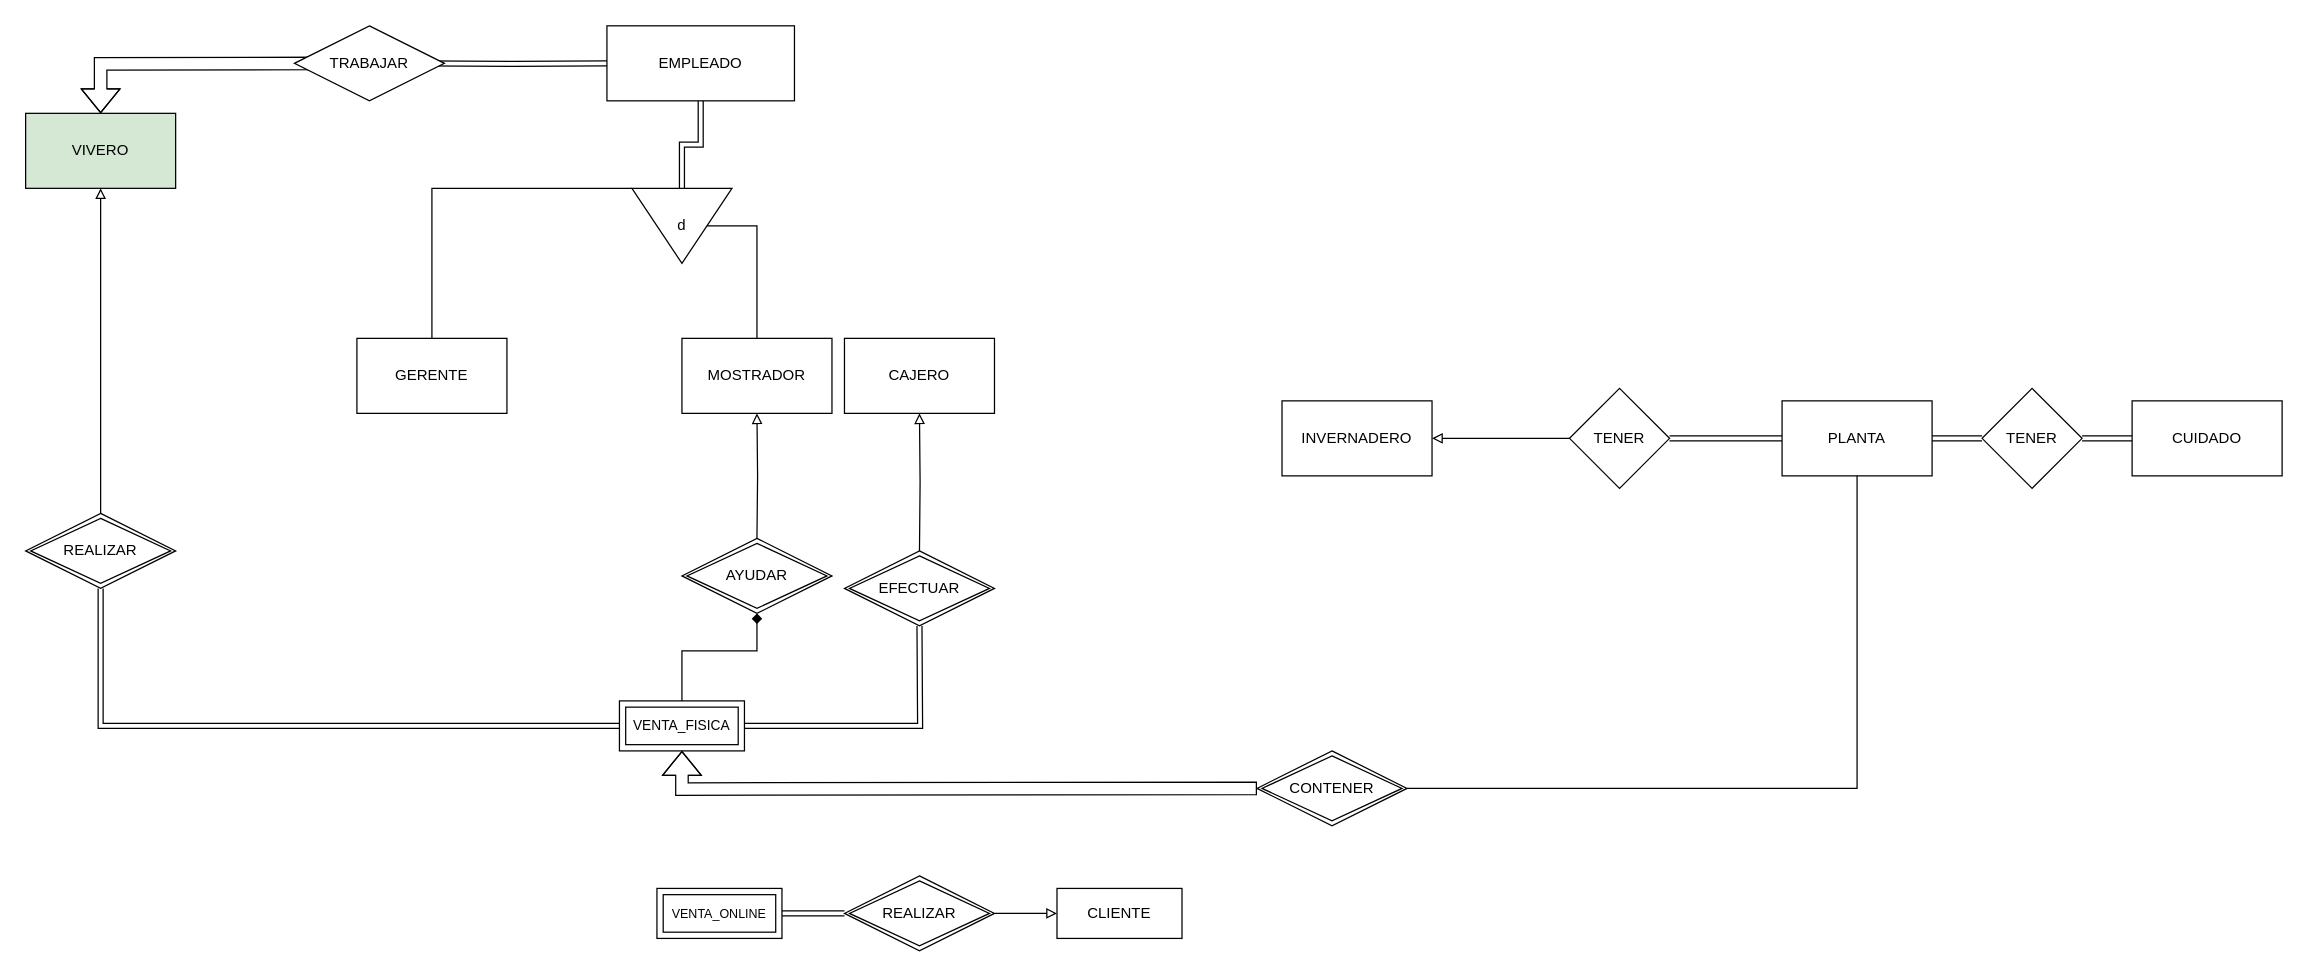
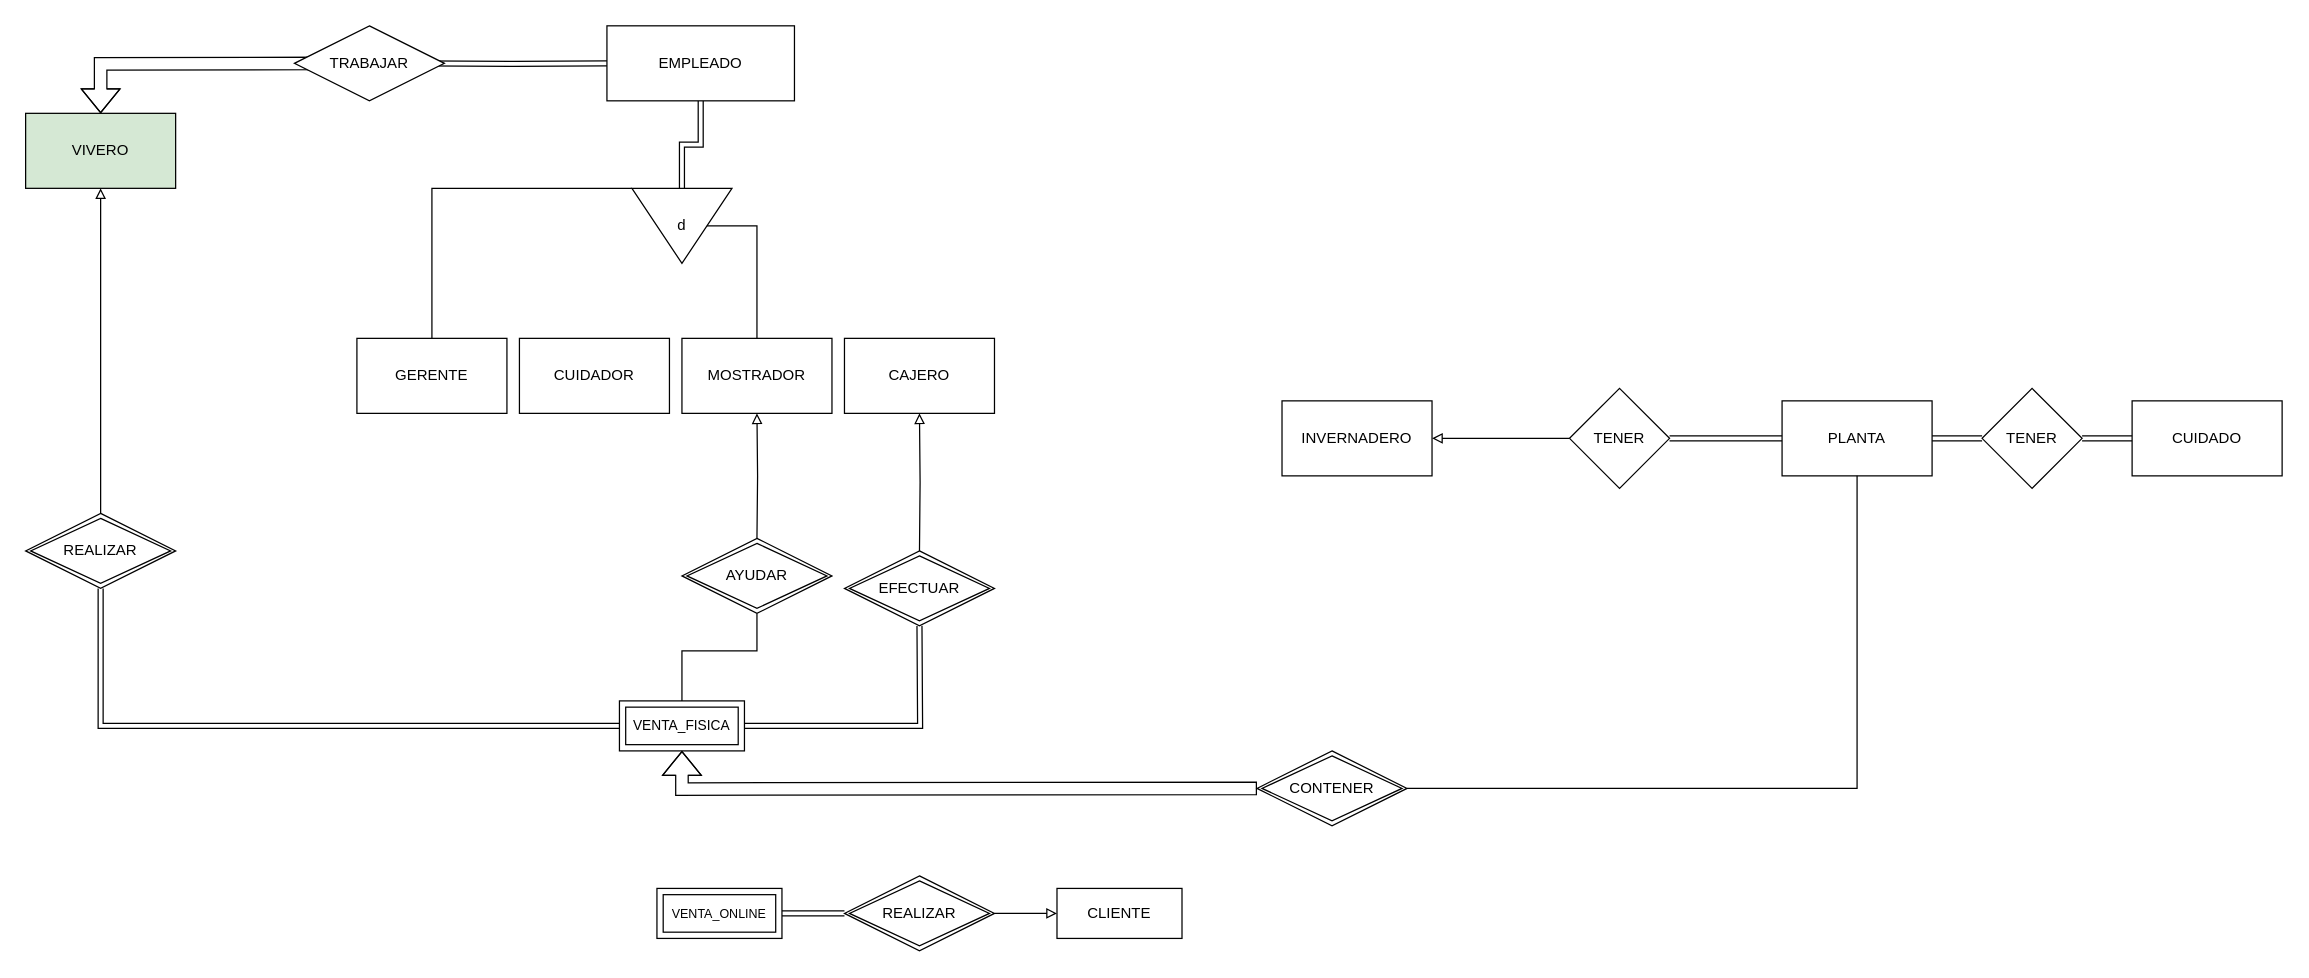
none -> (594, 376)
(757, 624) -> (757, 619)
